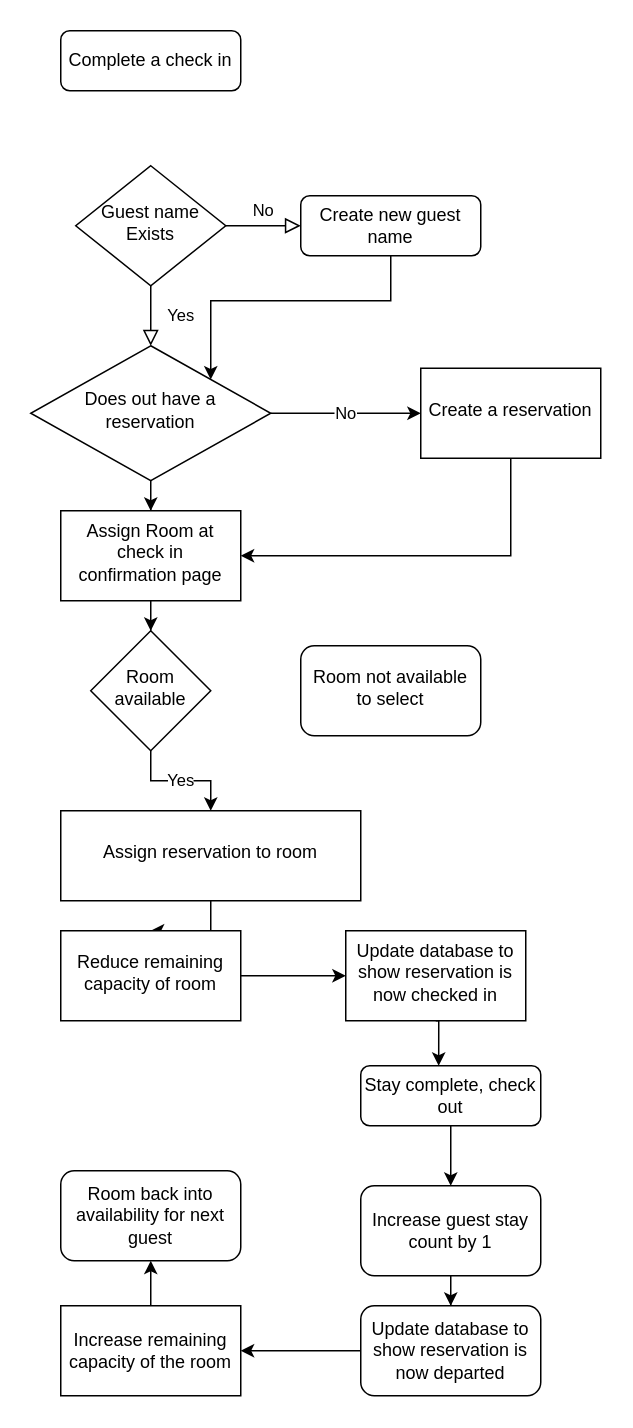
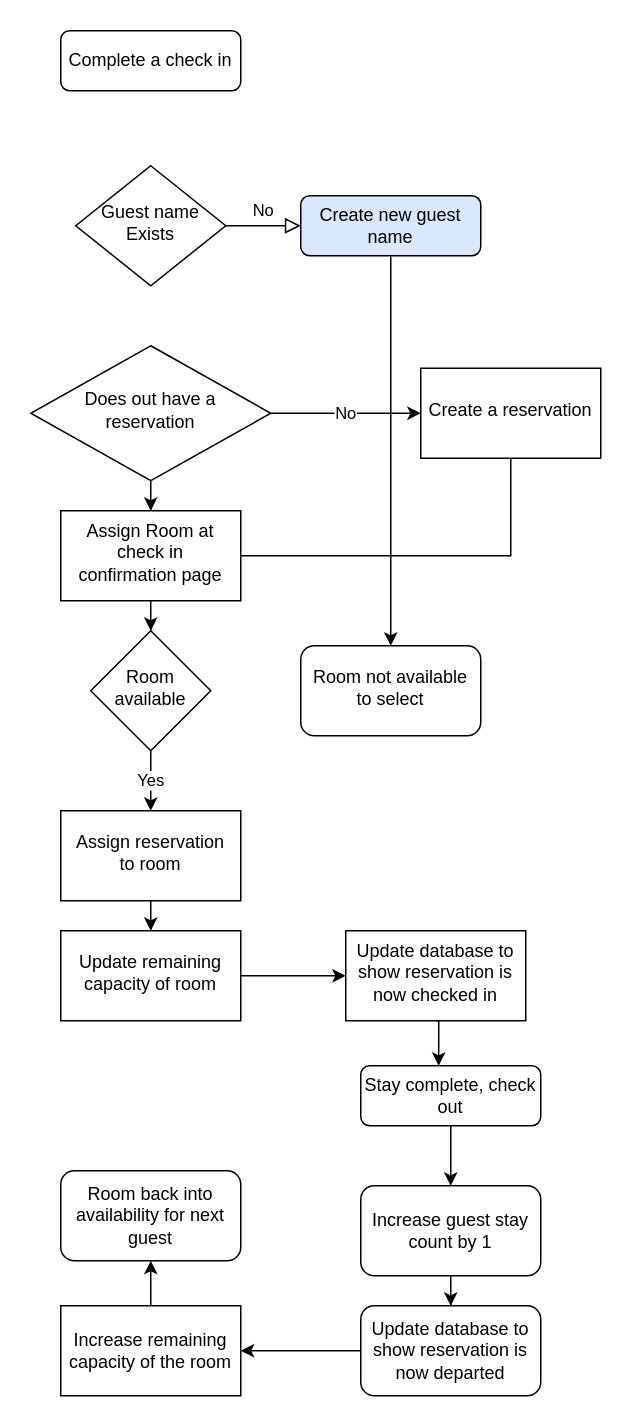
(391, 226) -> (391, 226)
(268, 301) -> (391, 467)
(151, 308) -> none
(252, 556) -> (247, 556)
(211, 856) -> (151, 856)
(151, 973) -> (151, 973)
